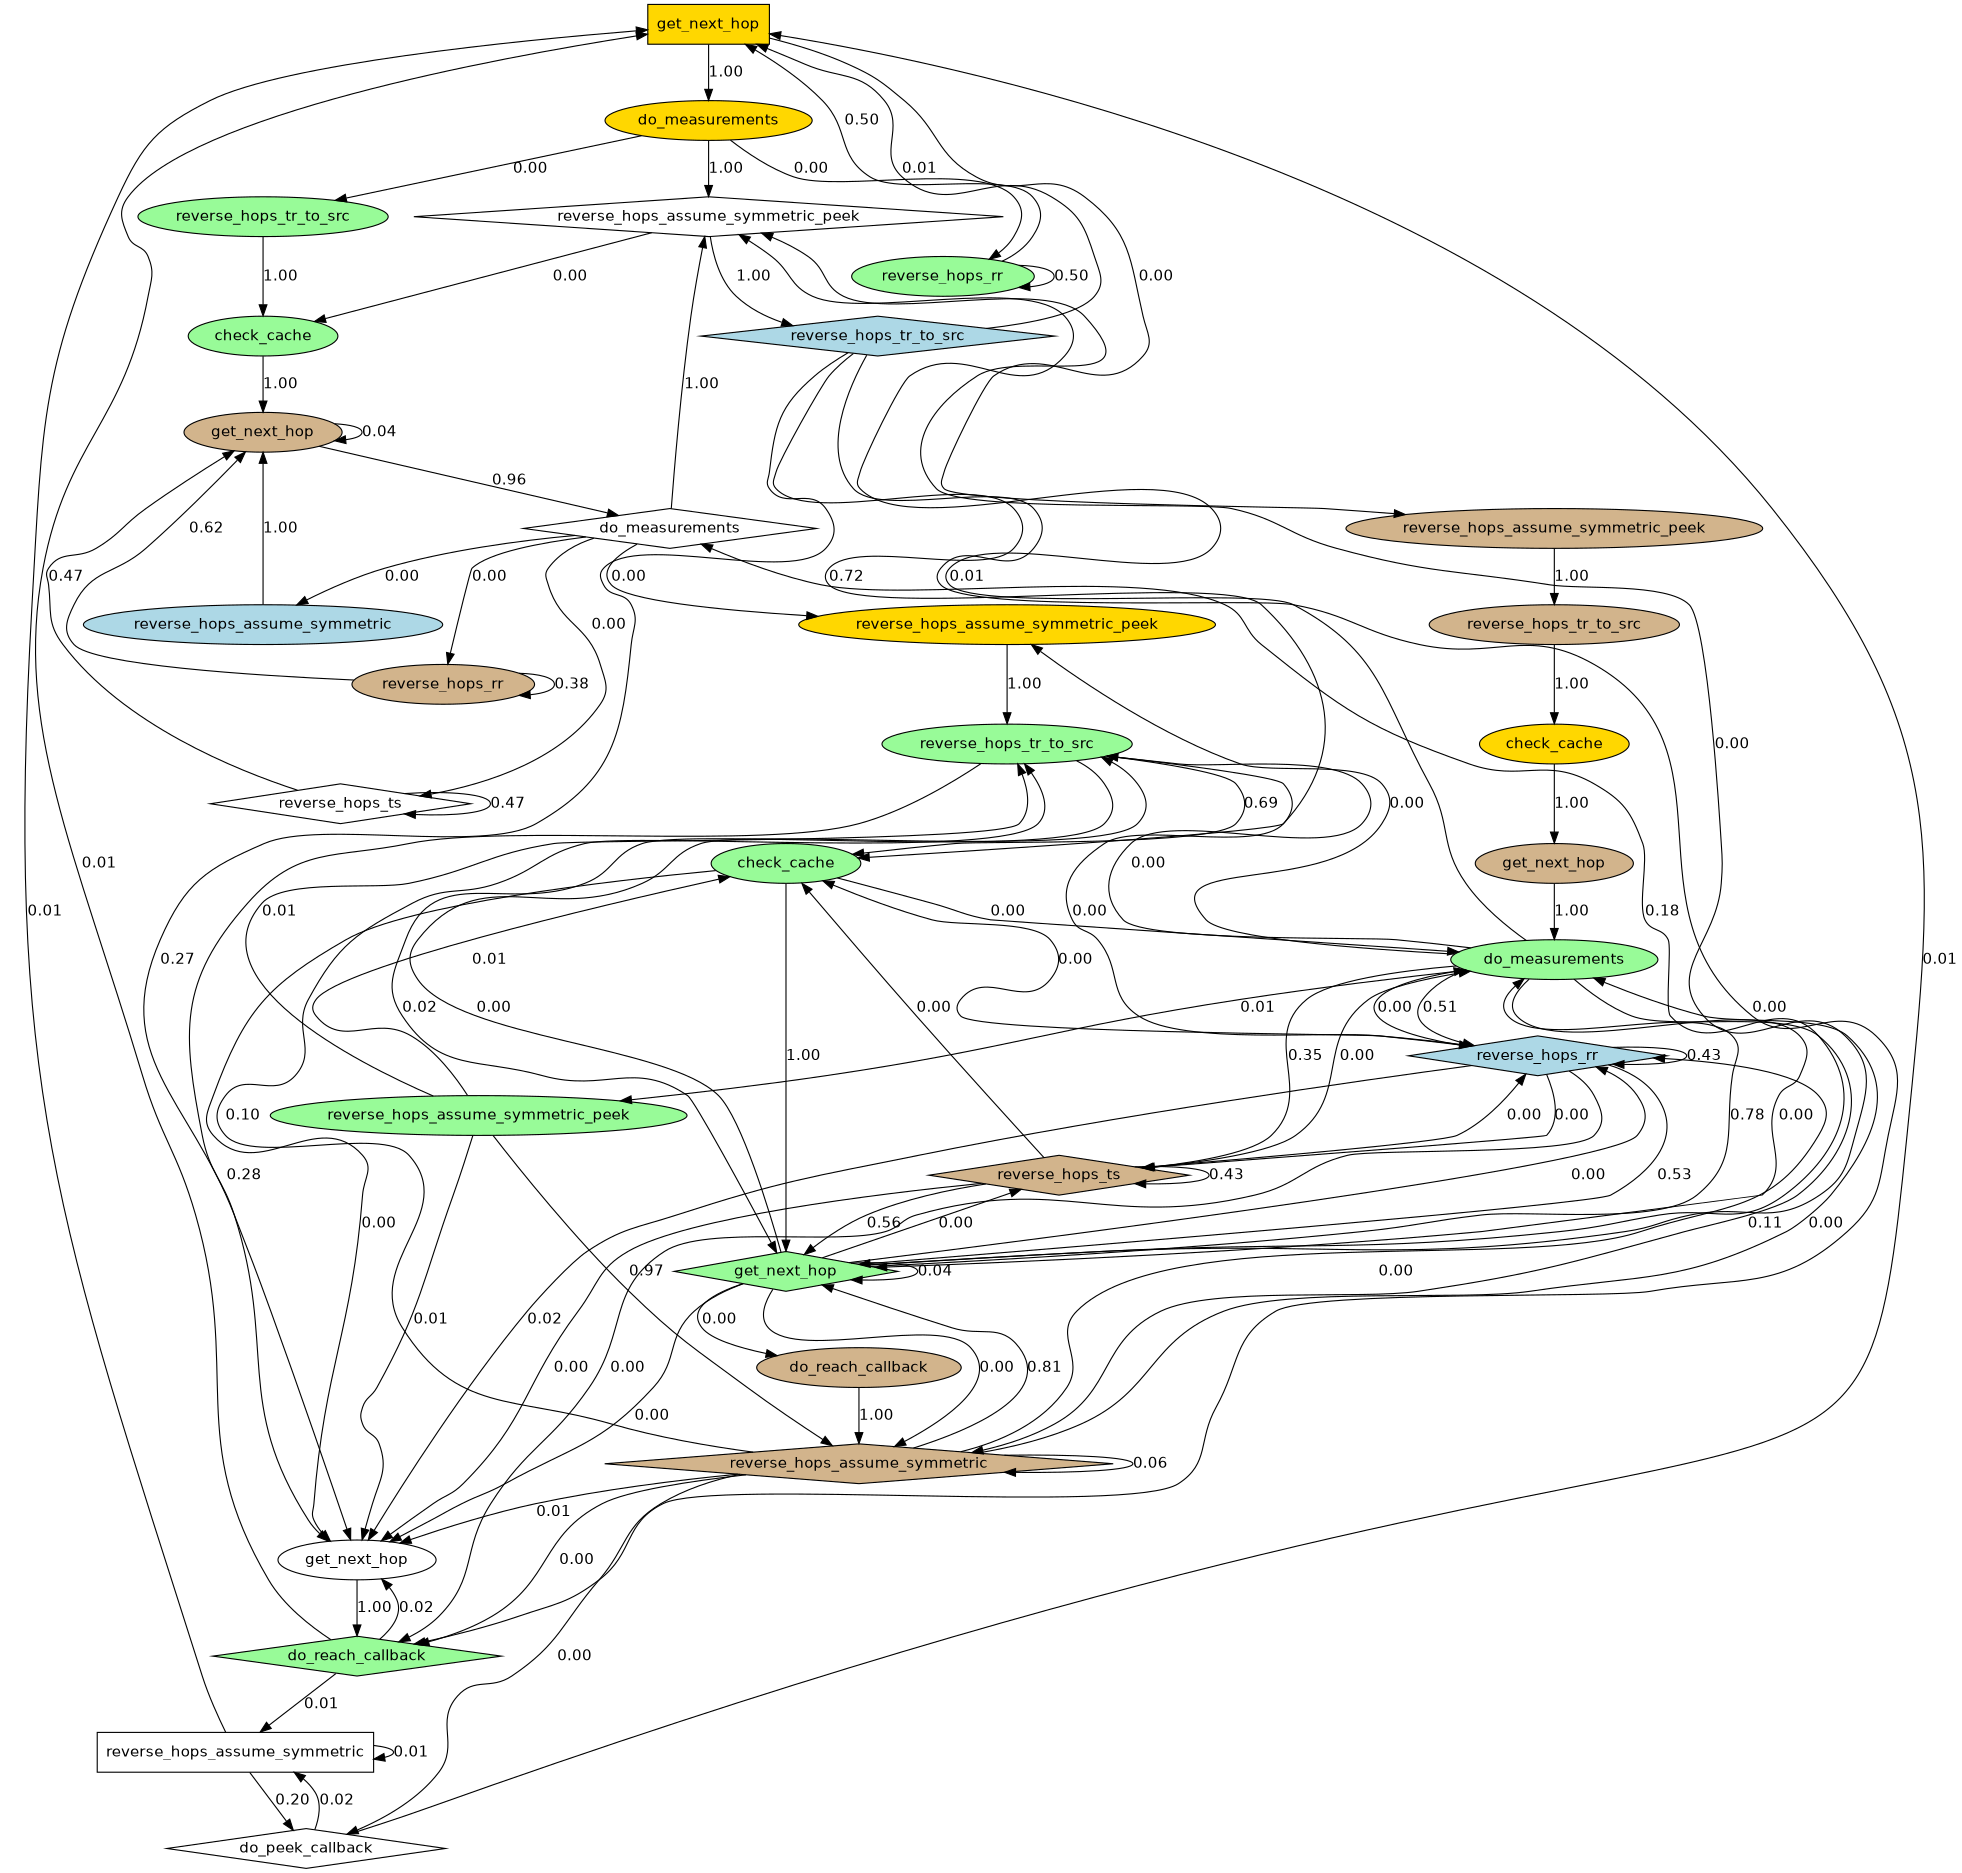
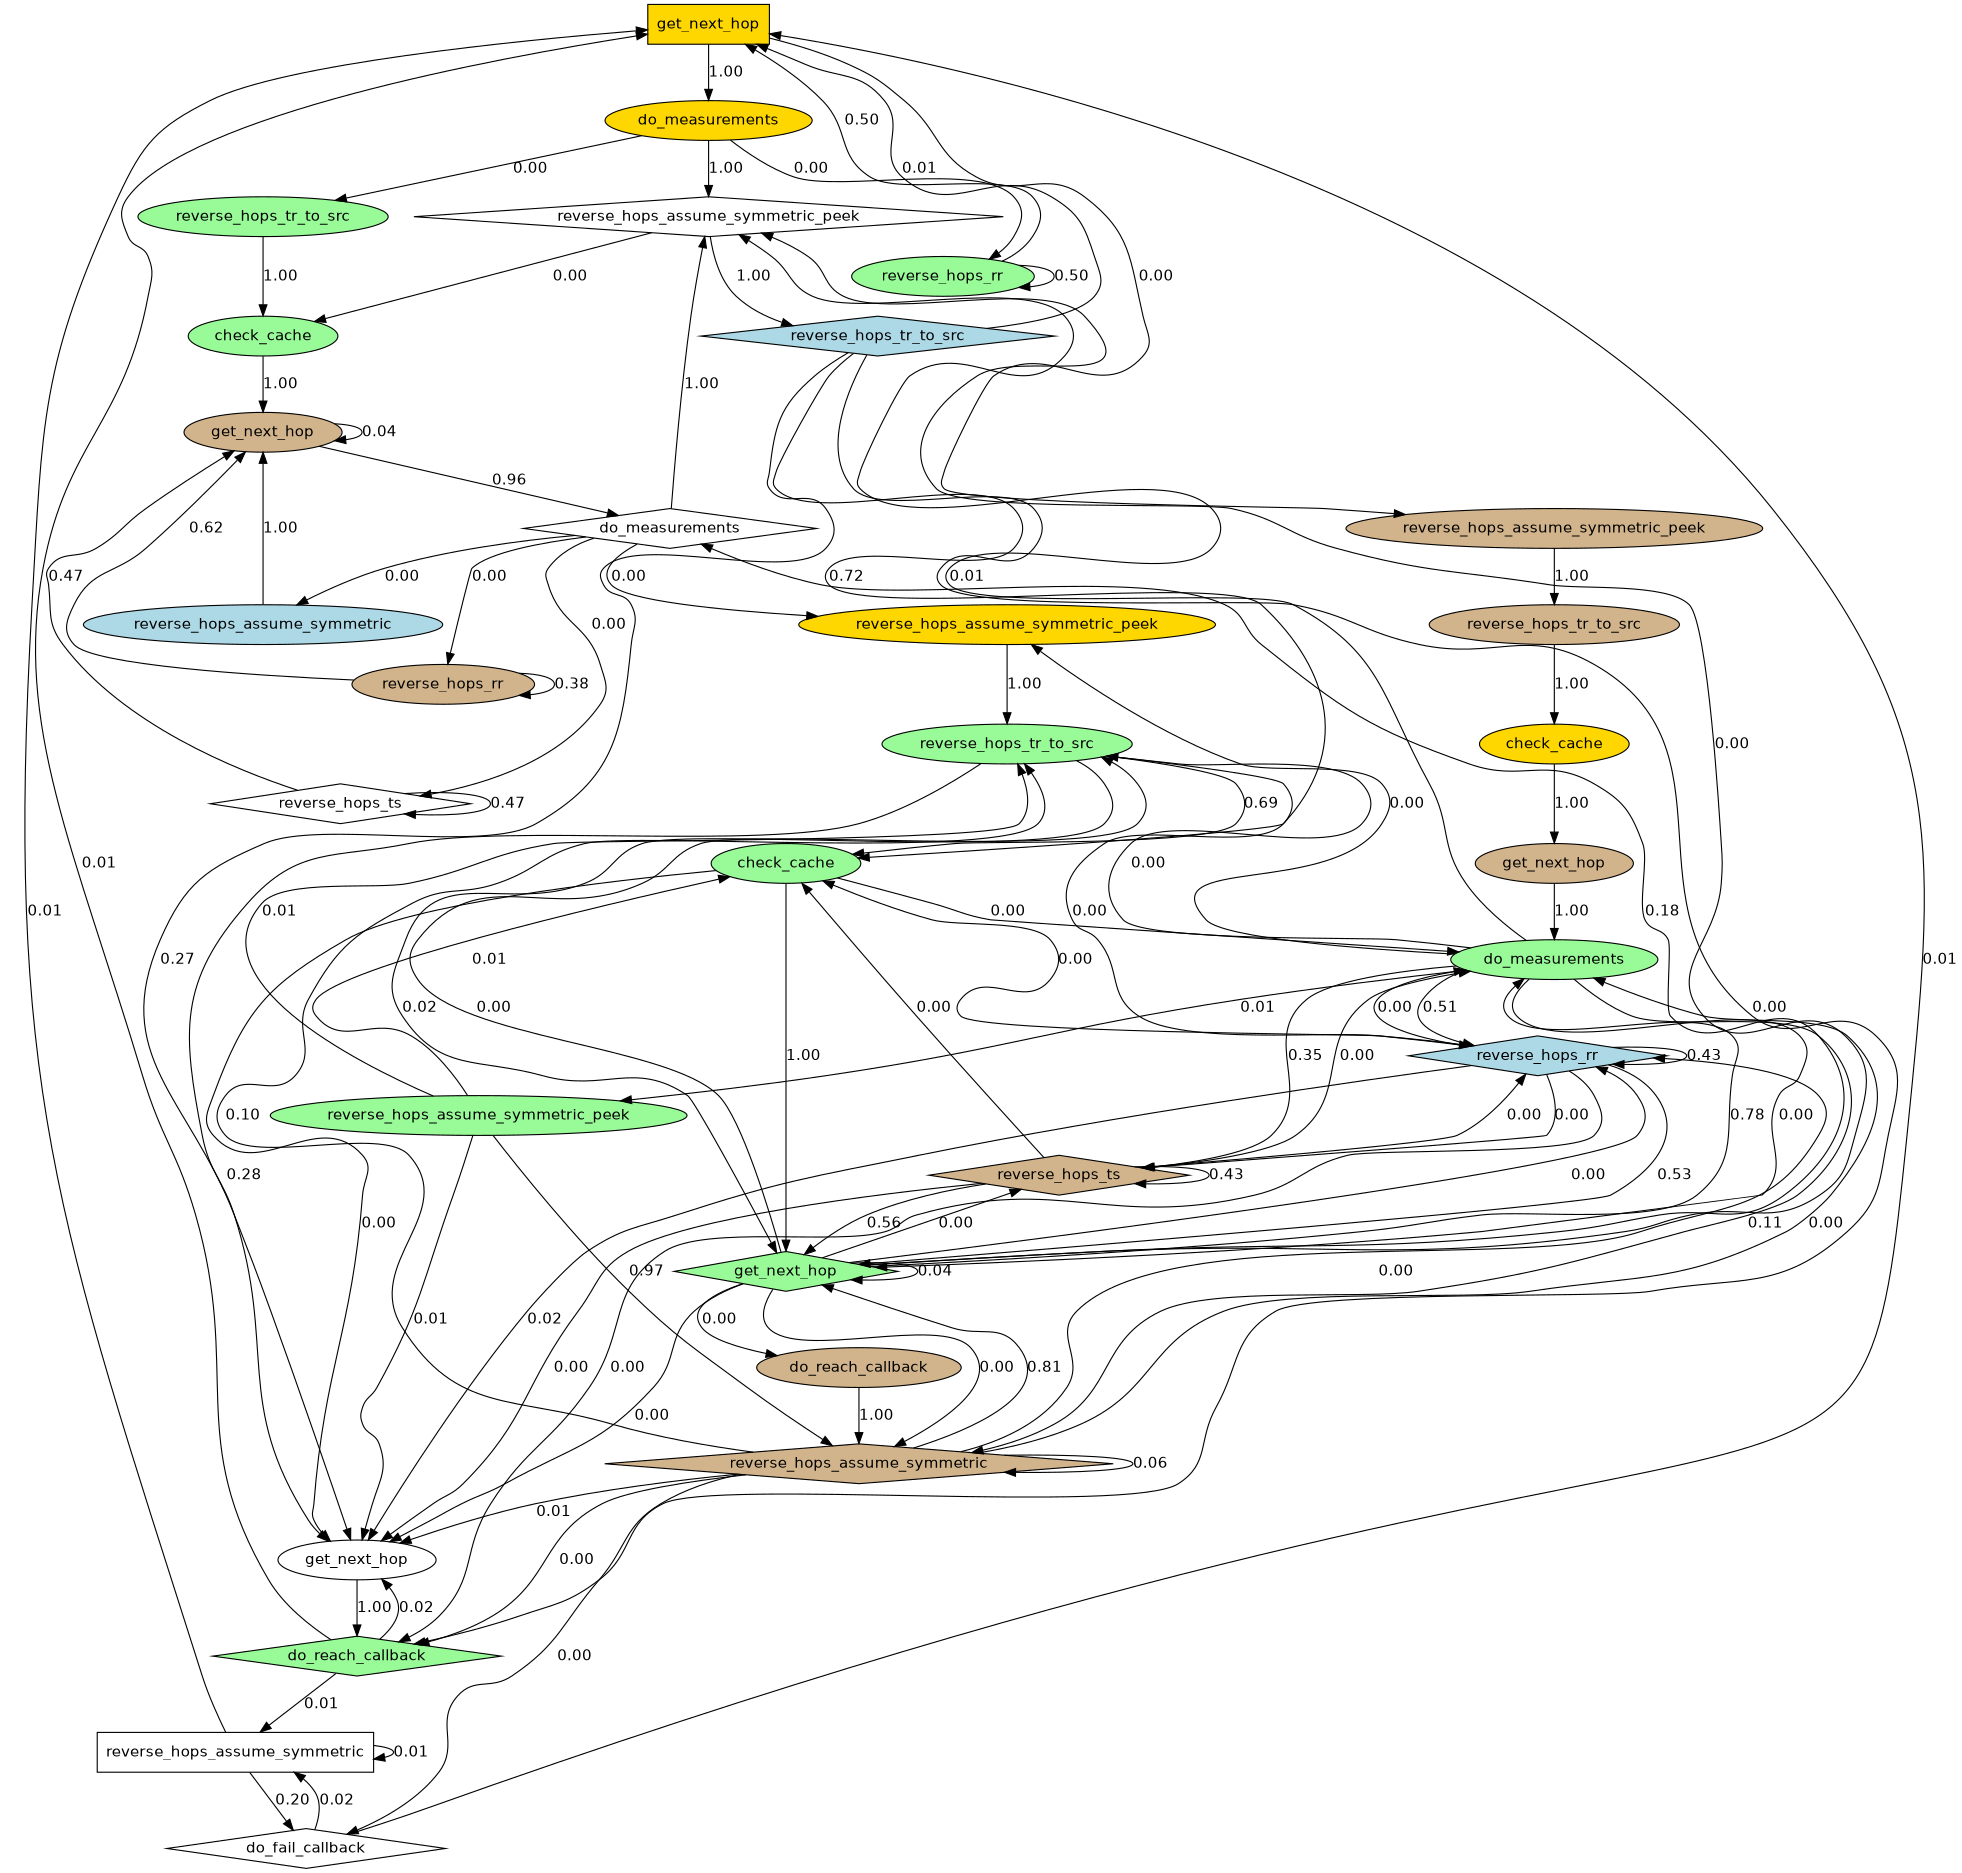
(306, 1848) -> (306, 1848)
